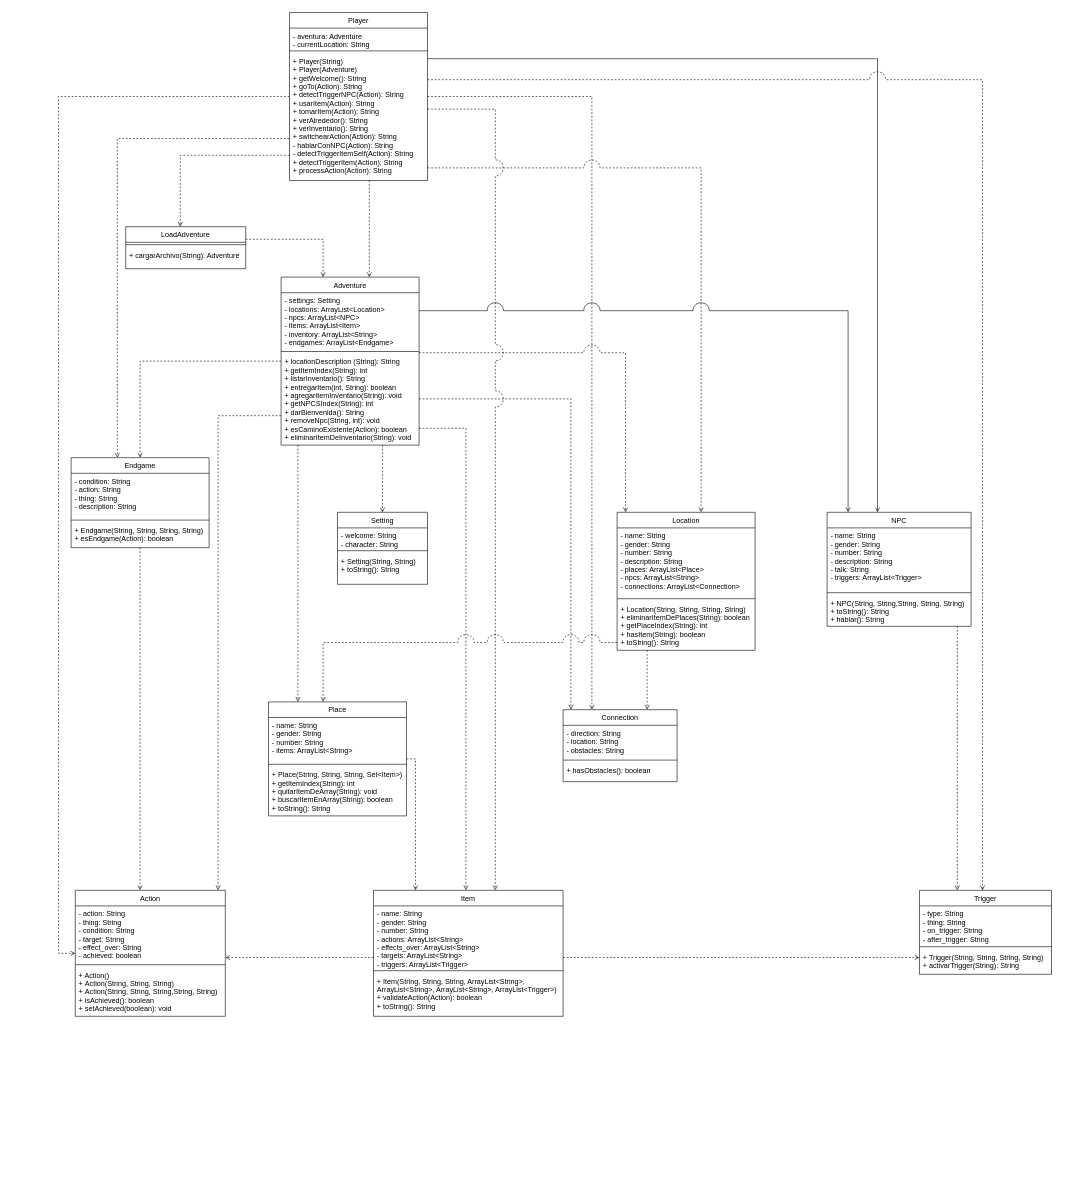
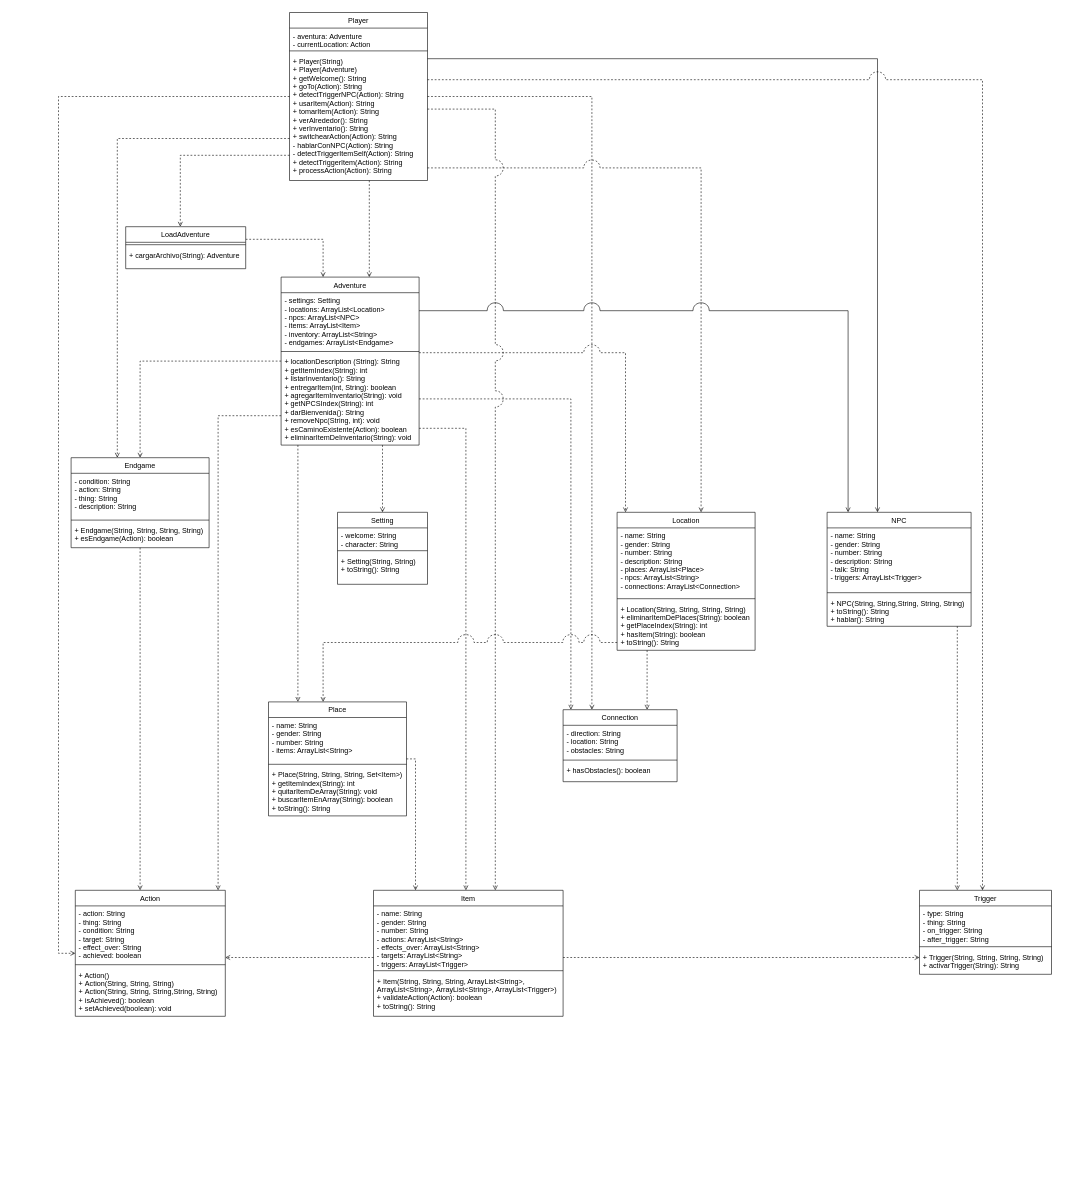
(333, 36) -> (333, 36)
